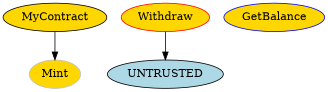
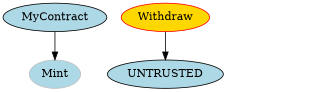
(55, 17) -> (55, 17)
(274, 17) -> none
(55, 74) -> (55, 74)
